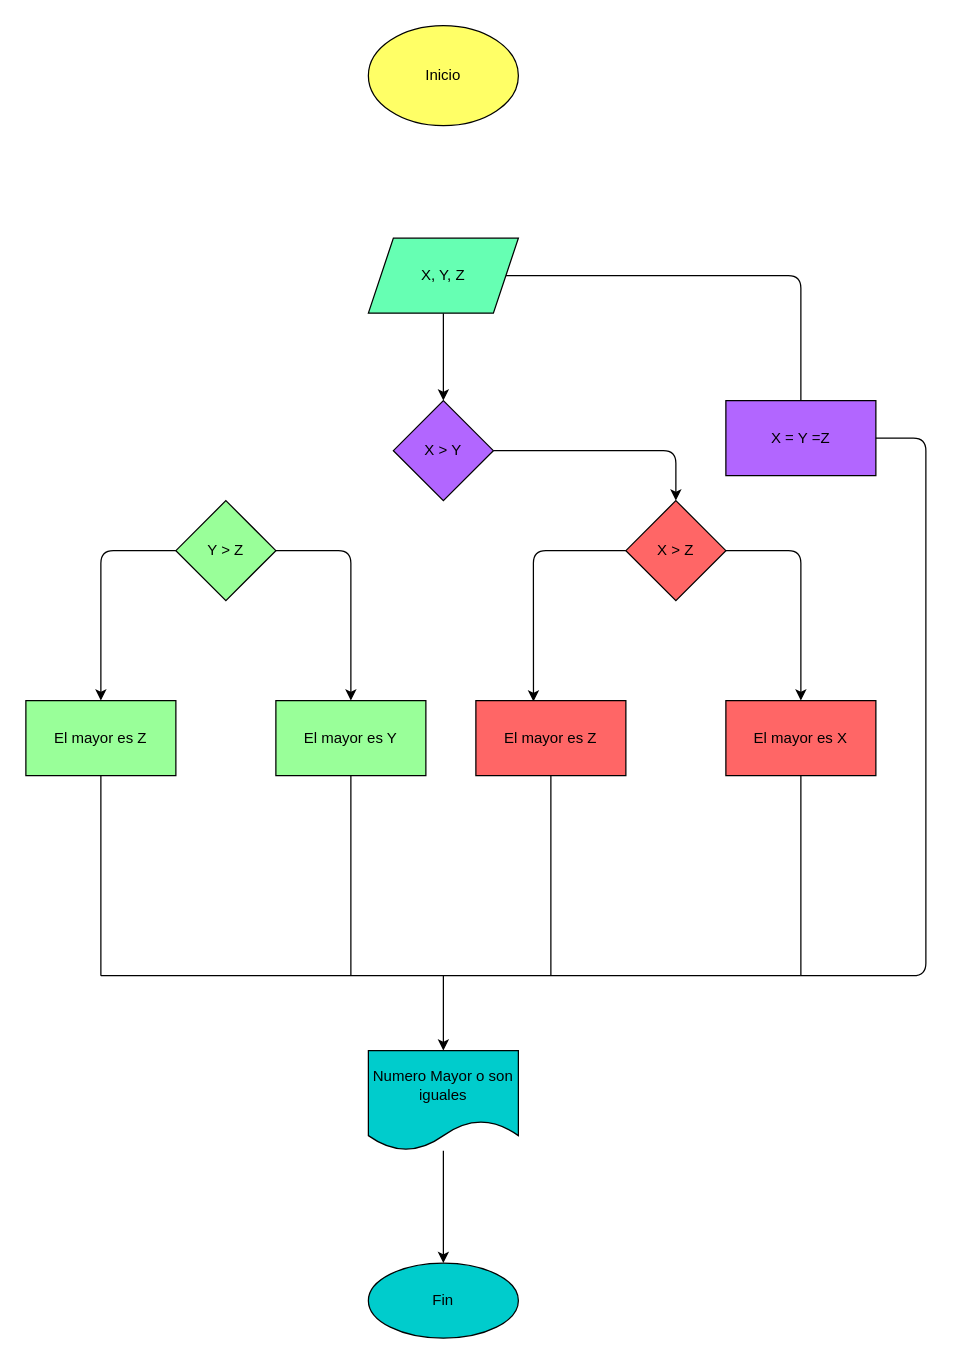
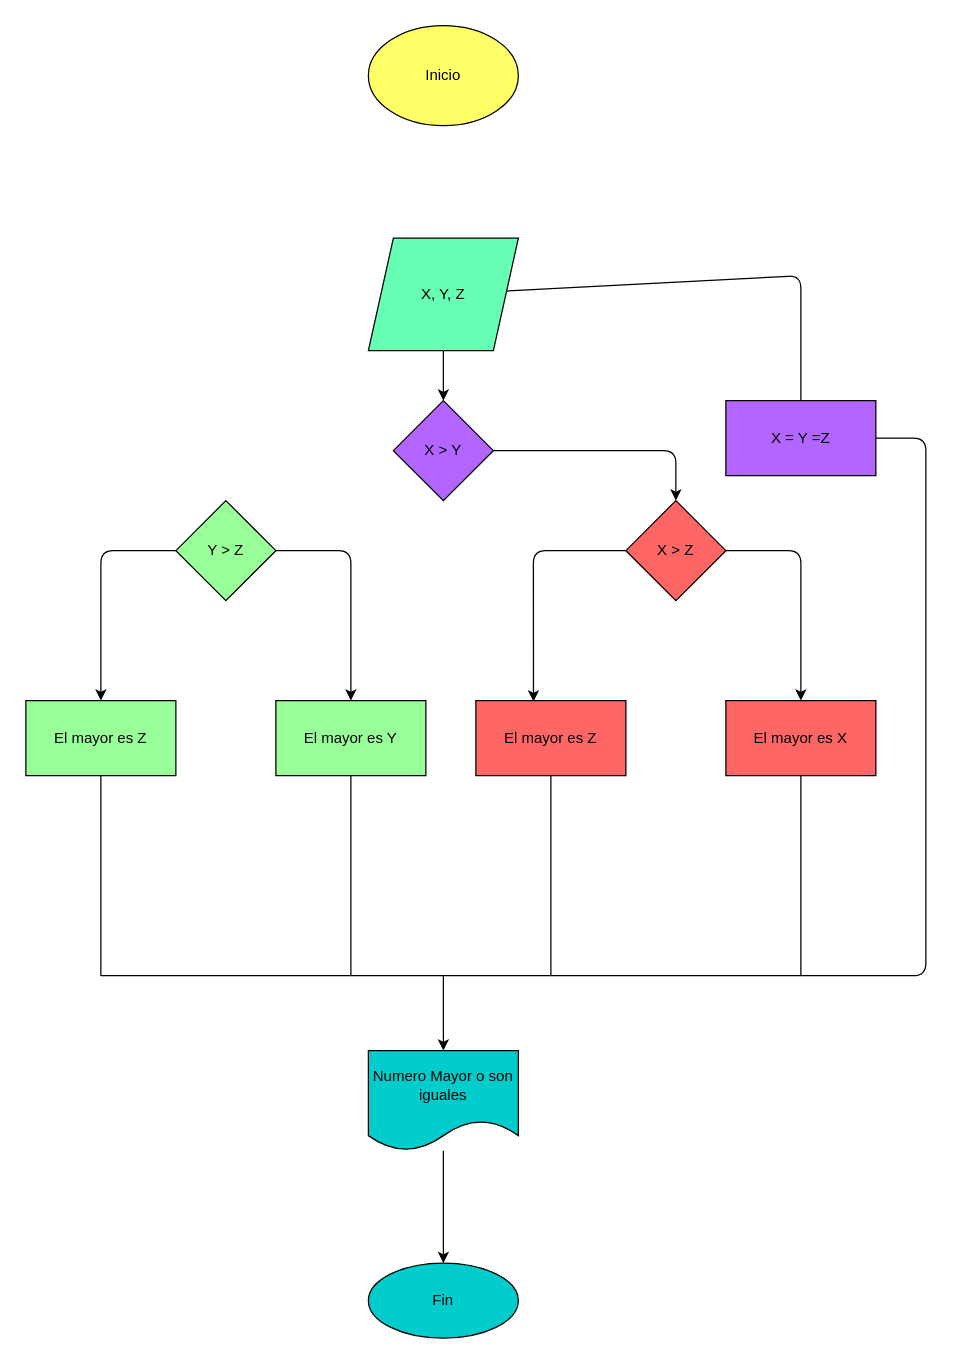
(443, 276) -> (443, 294)
